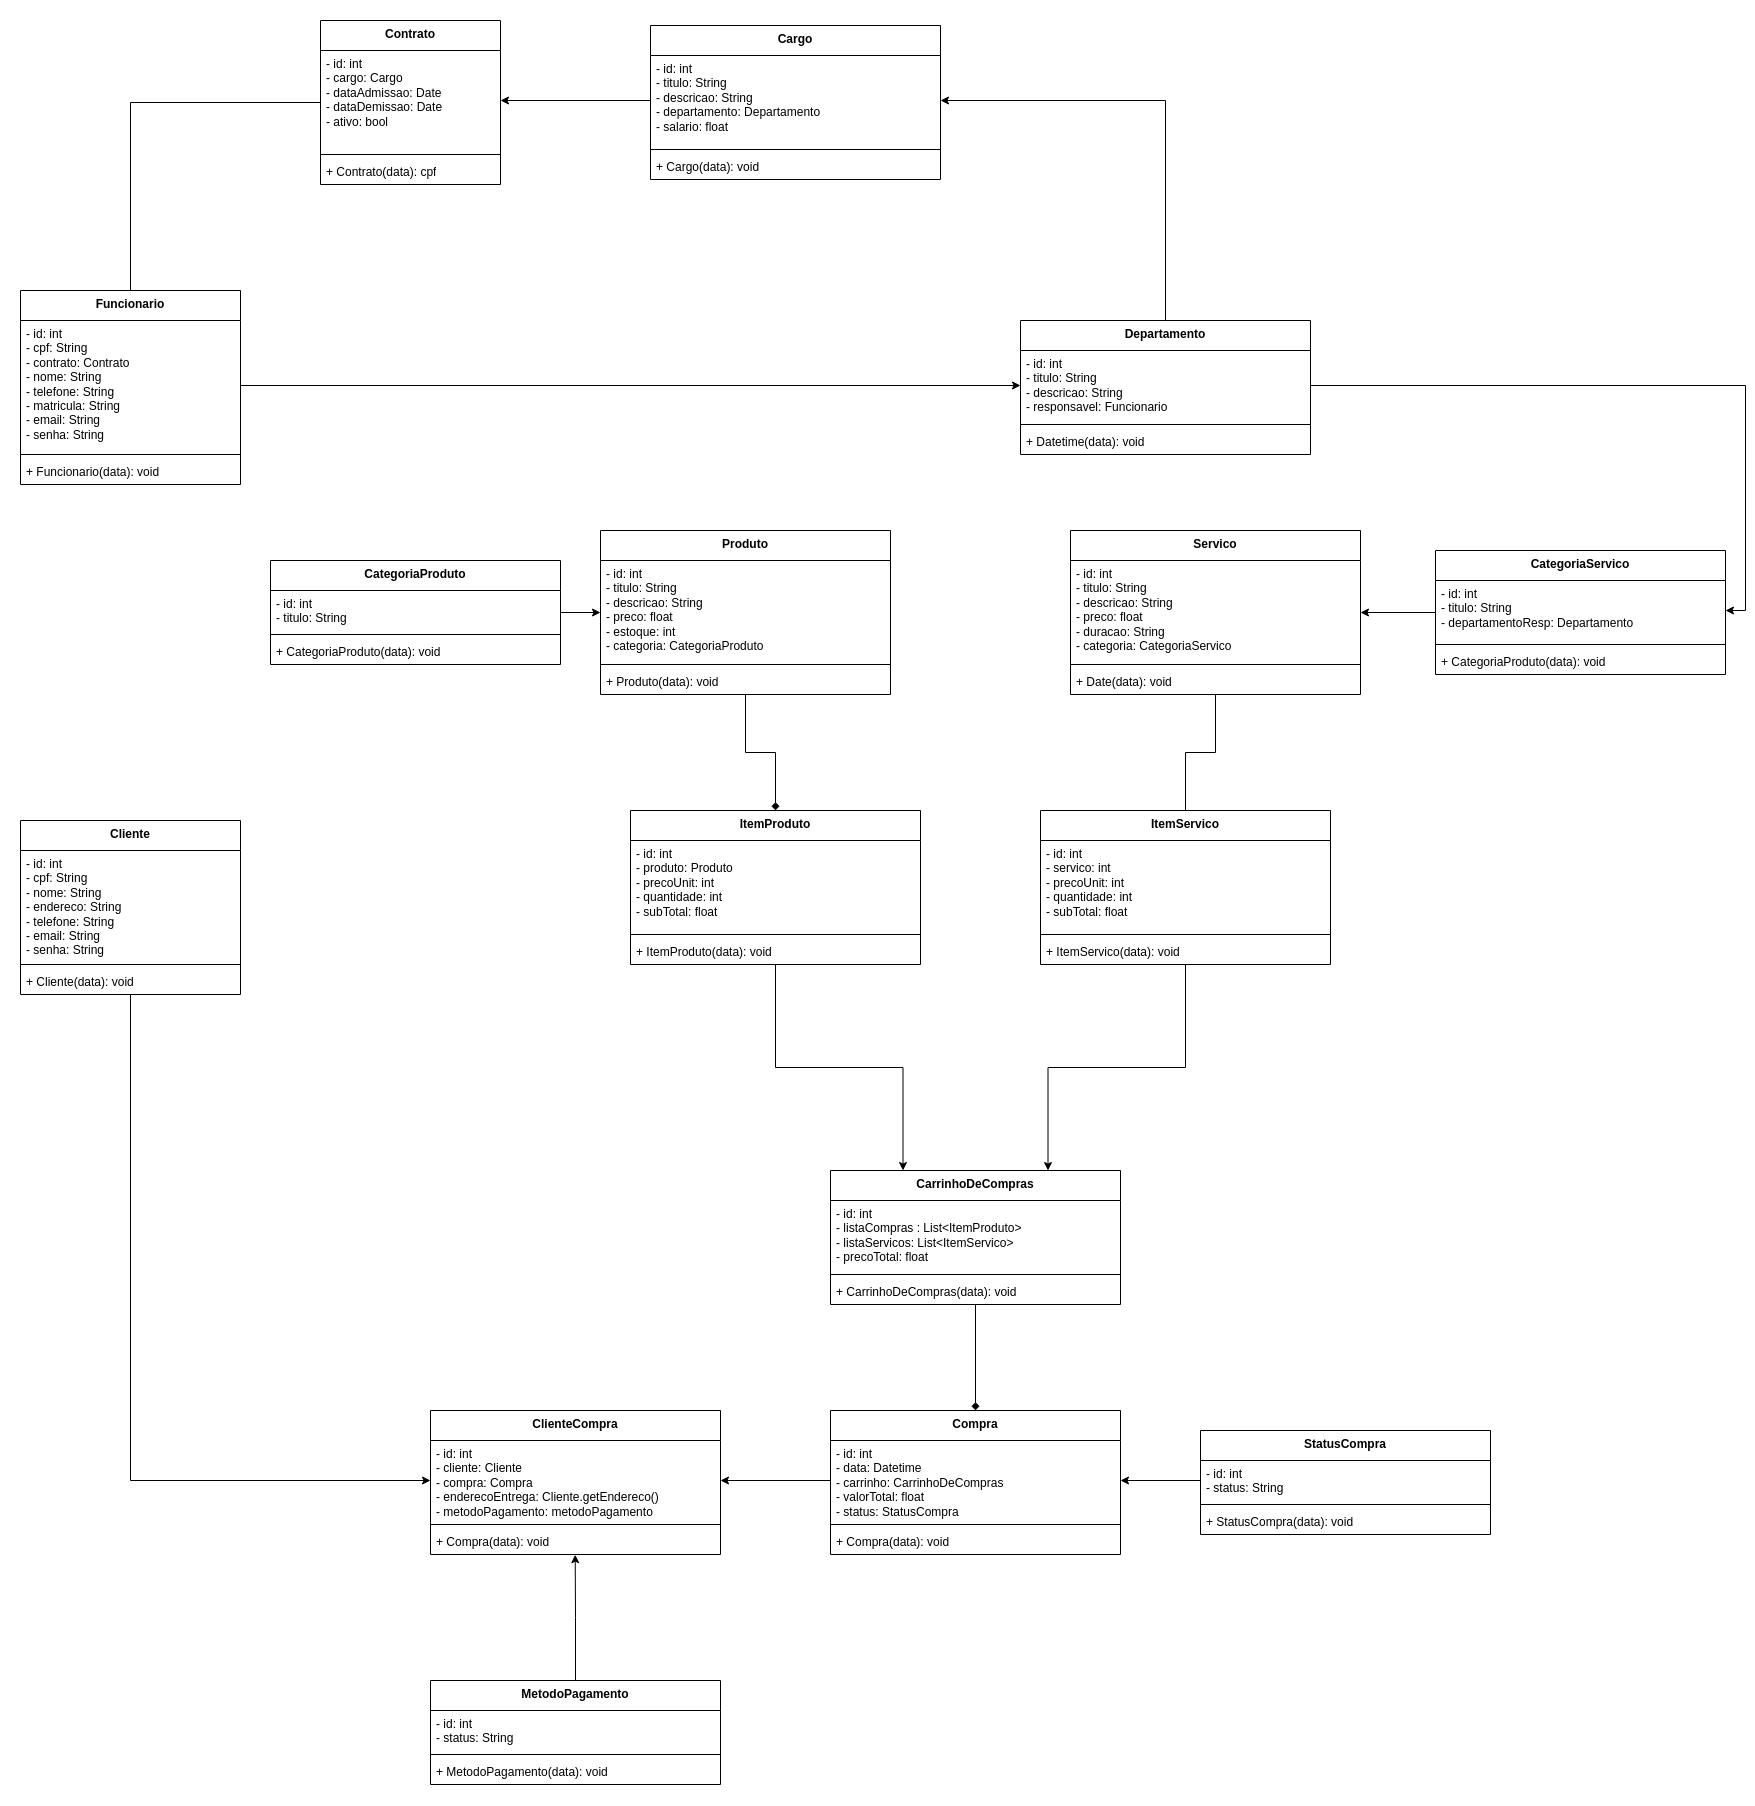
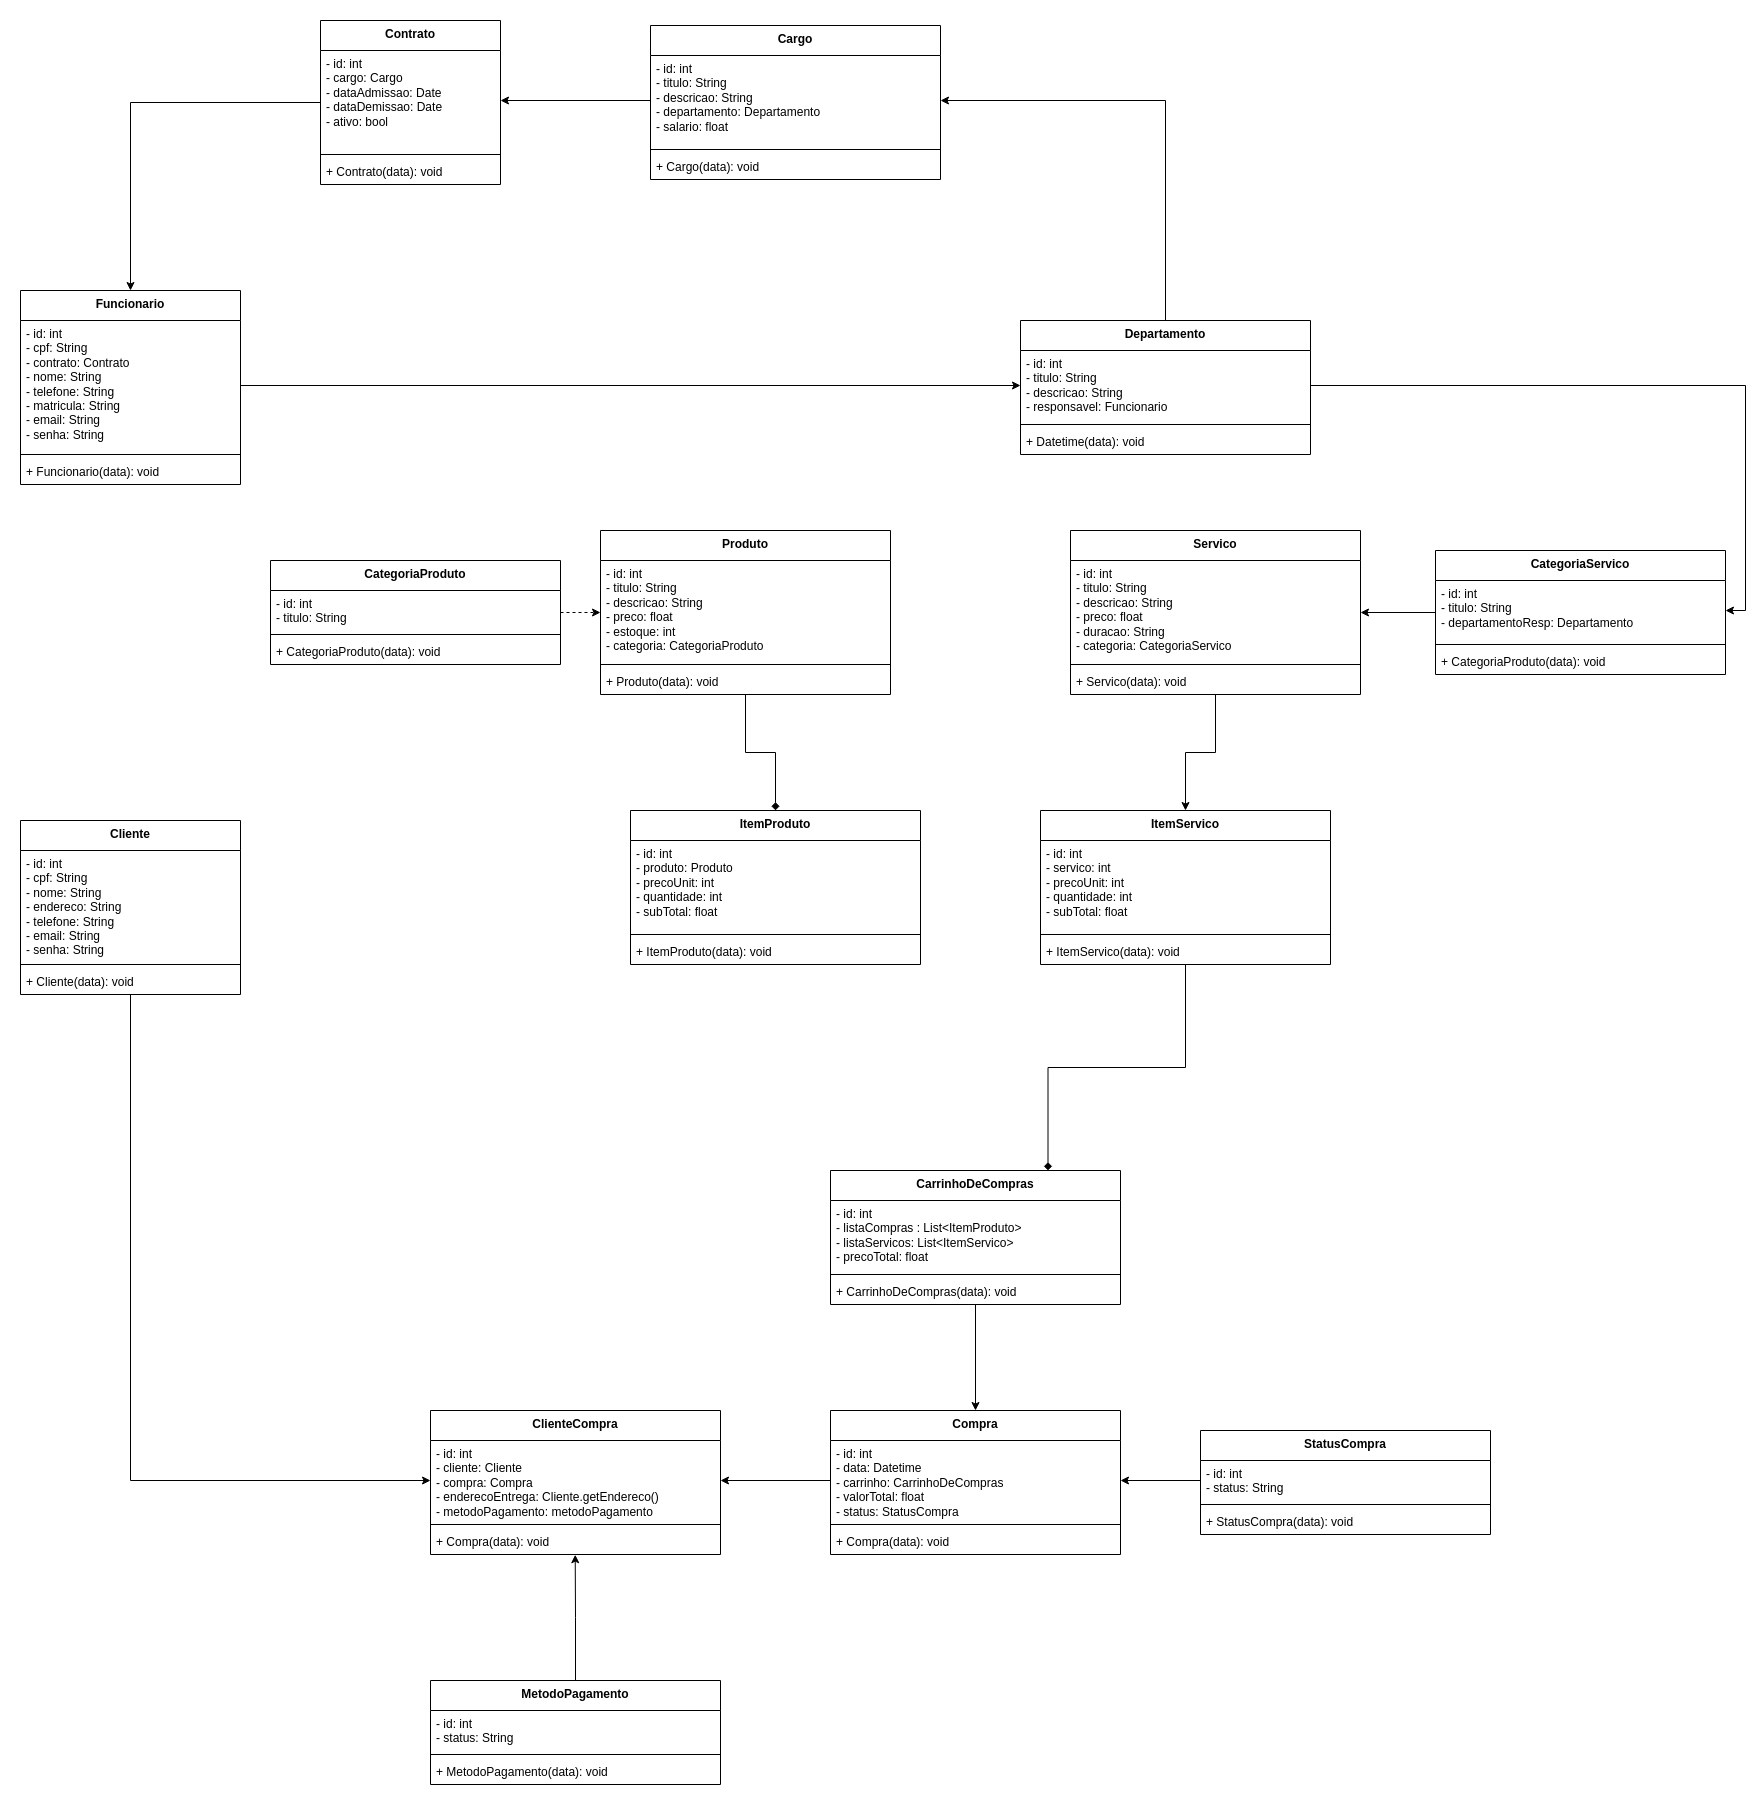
(394, 173) -> (396, 173)
(131, 285) -> (131, 282)
(577, 613) -> (577, 613)
(1131, 683) -> (1139, 683)
(1186, 804) -> (1186, 802)
(836, 1068) -> none
(1048, 1162) -> (1048, 1161)
(976, 1401) -> (976, 1402)
